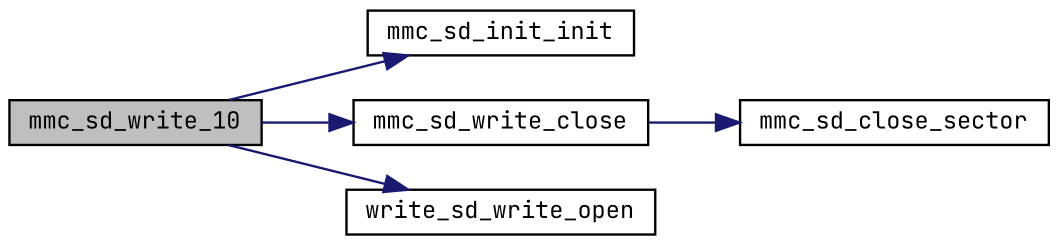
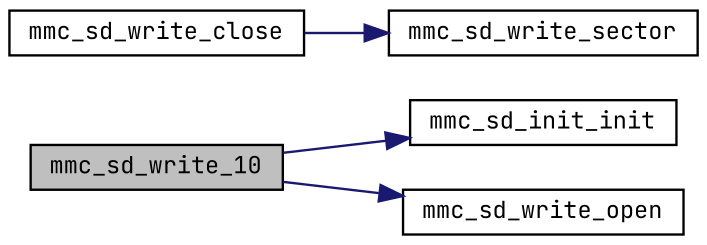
(295, 123) -> none
(894, 123) -> (543, 33)
(501, 212) -> (543, 212)
